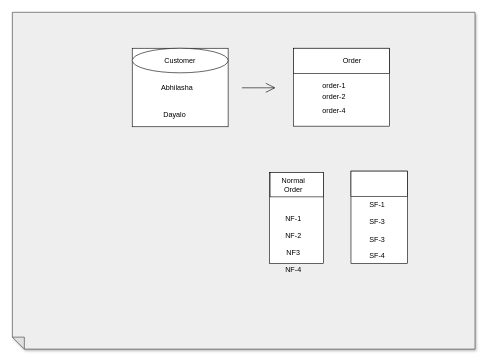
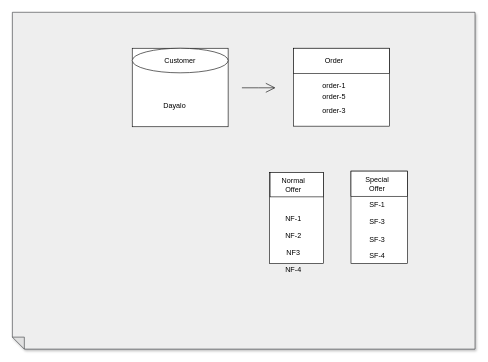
(353, 61) -> (335, 61)
(177, 88) -> none
(335, 97) -> (335, 97)
(335, 111) -> (335, 111)
(175, 115) -> (175, 106)
none -> (378, 184)
(294, 185) -> (294, 185)
